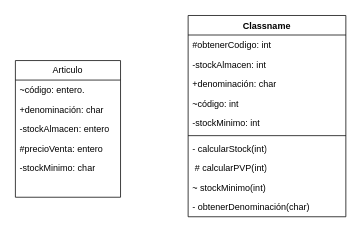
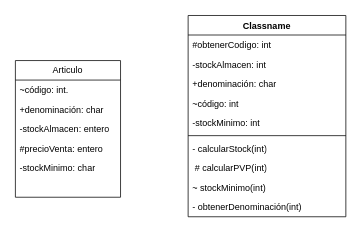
(56, 91) -> (47, 91)
(257, 208) -> (253, 208)
